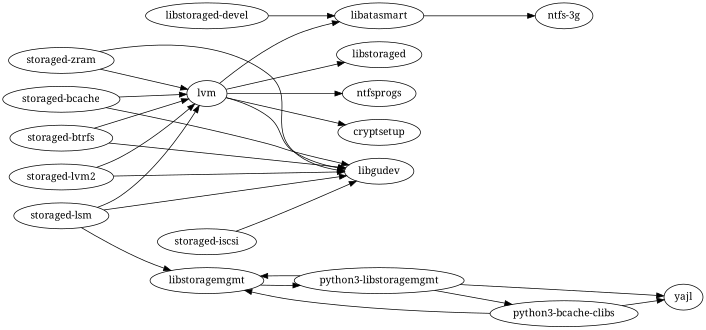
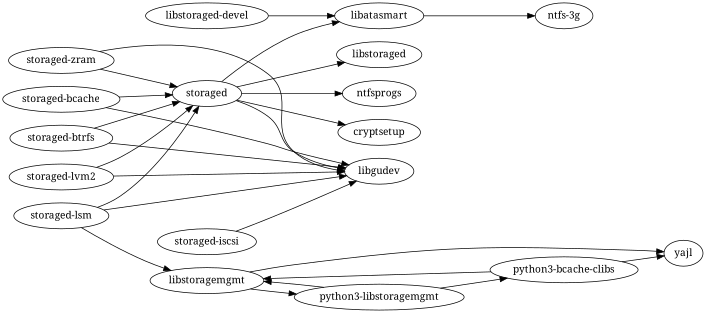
(207, 94) -> (207, 94)
(558, 290) -> (452, 249)
